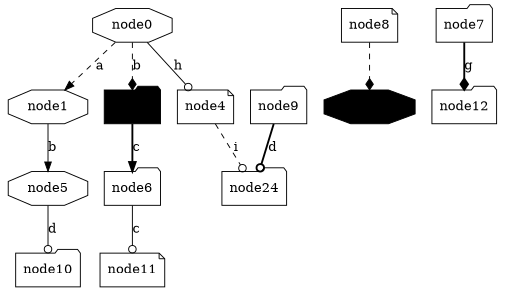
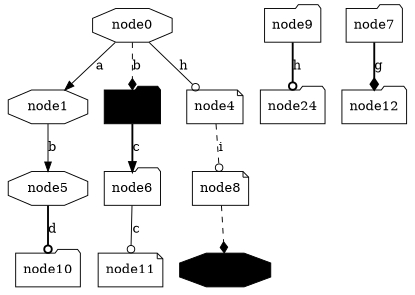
(93, 63) -> (93, 63)
(228, 144) -> (217, 144)
(273, 148) -> (297, 66)
(48, 225) -> (48, 225)
